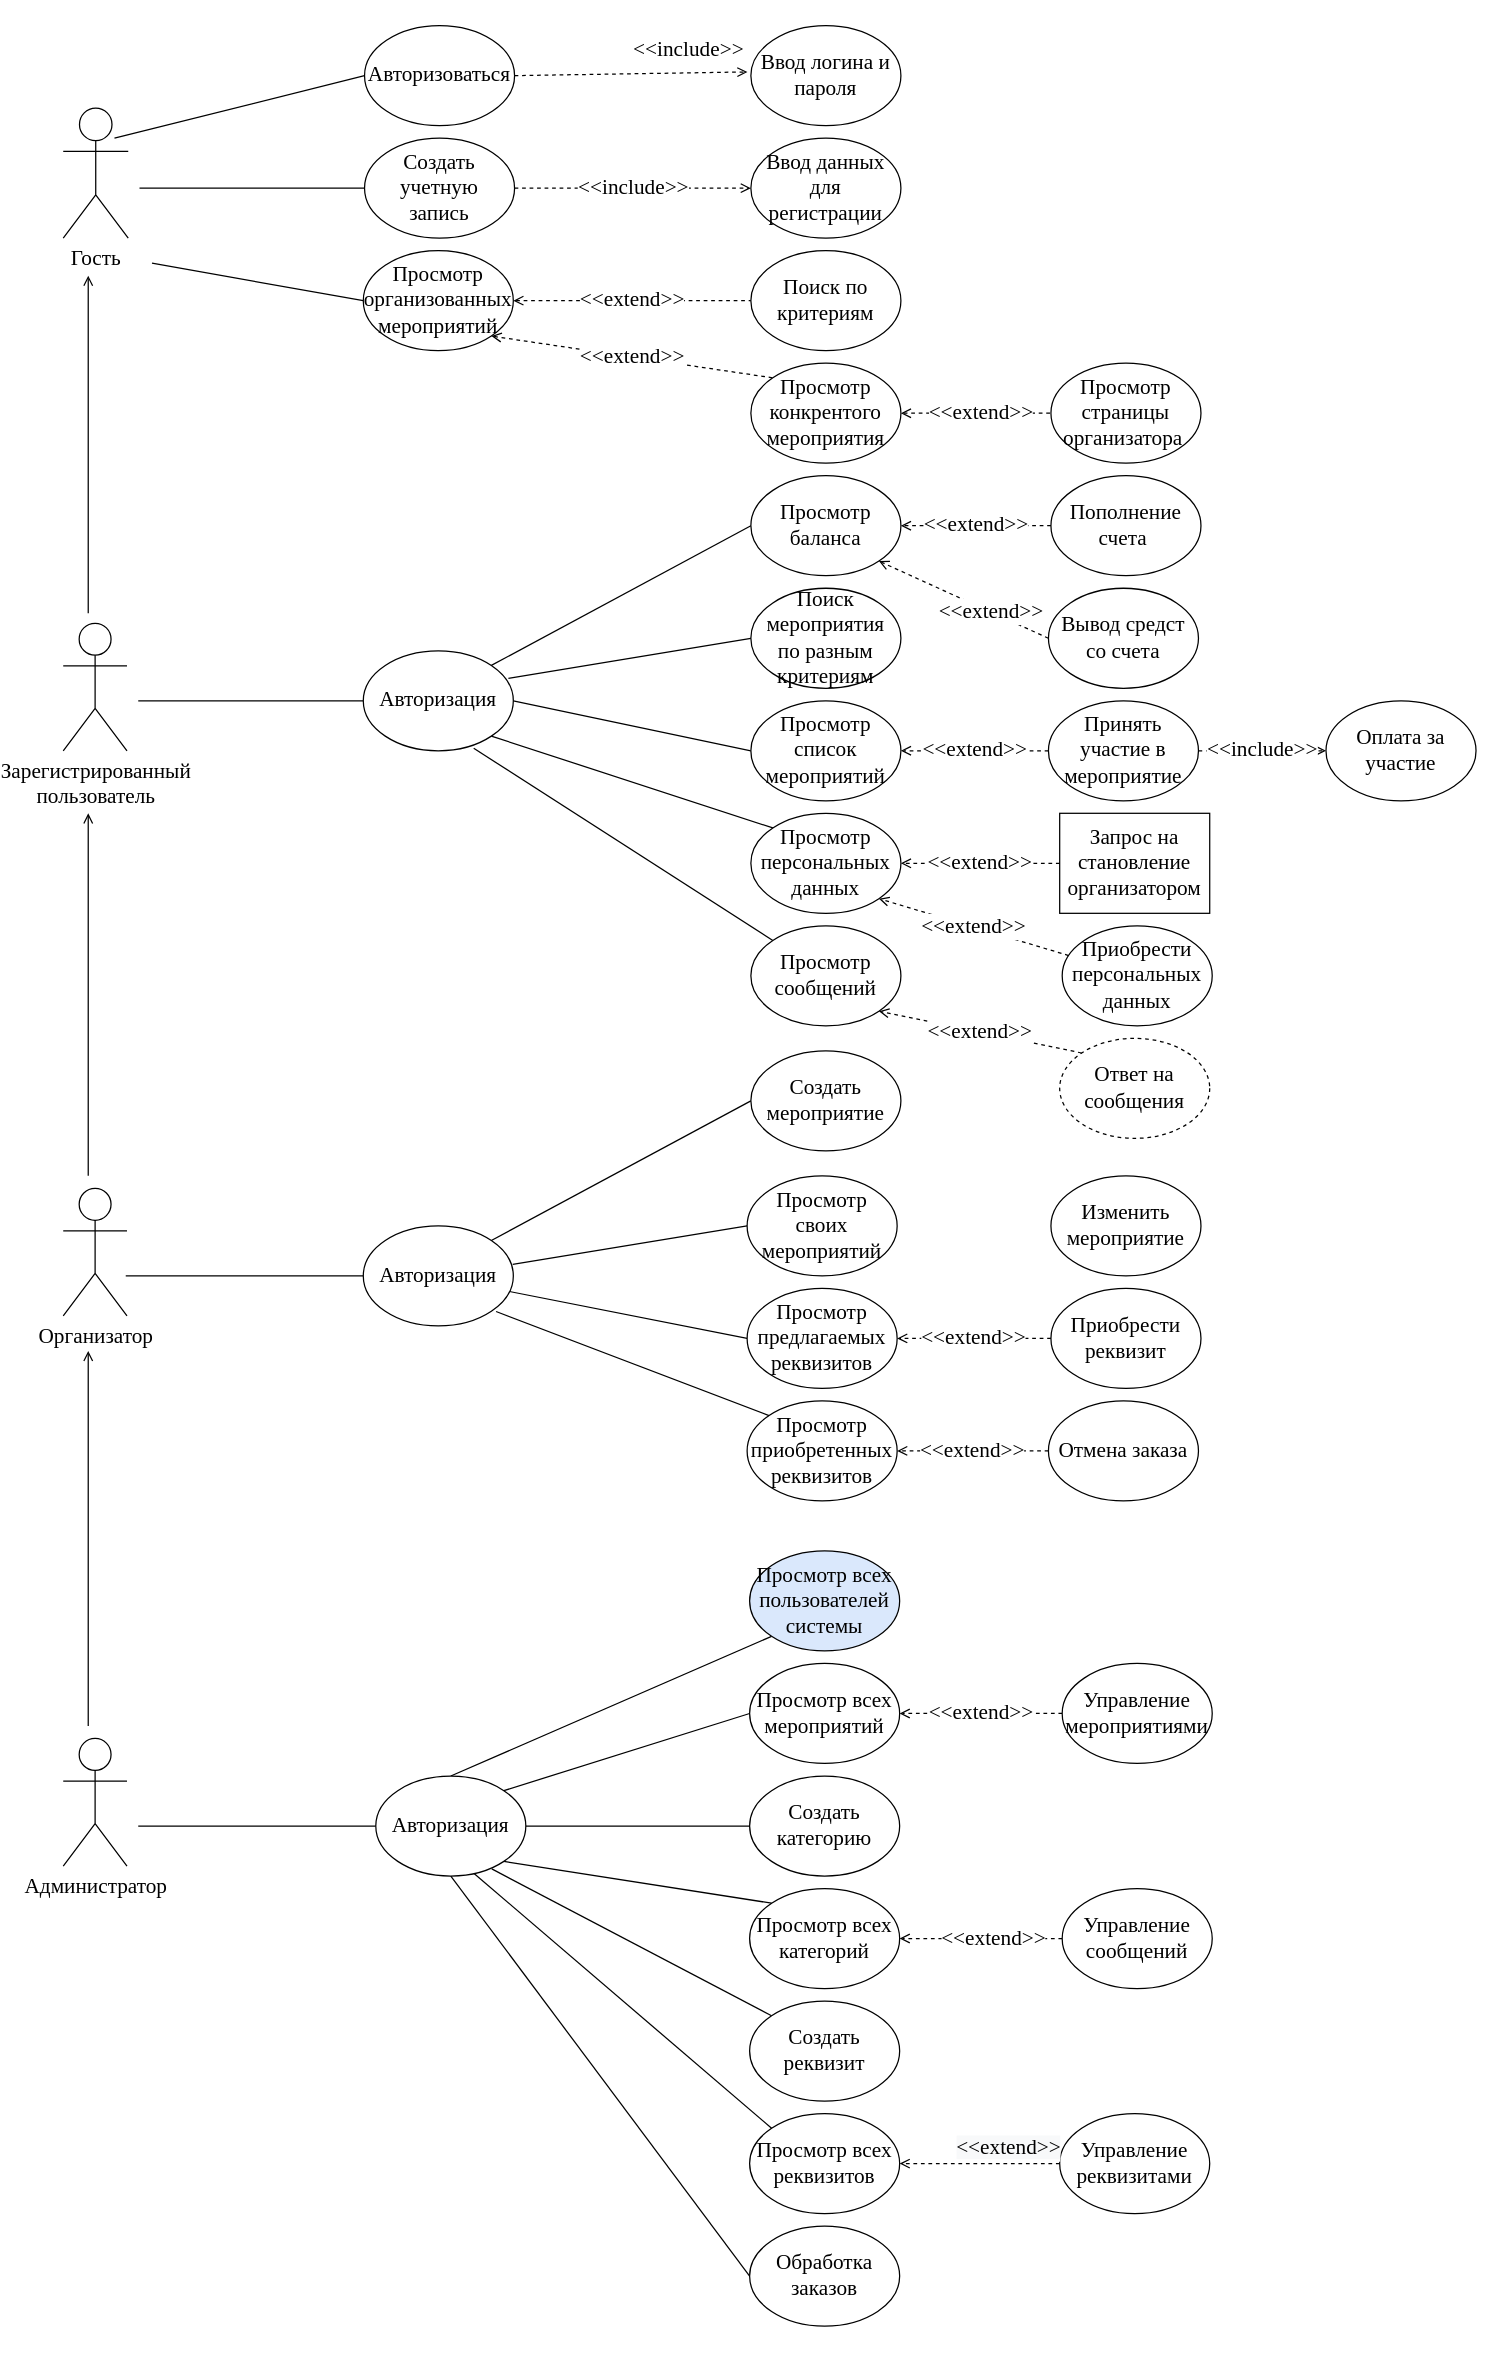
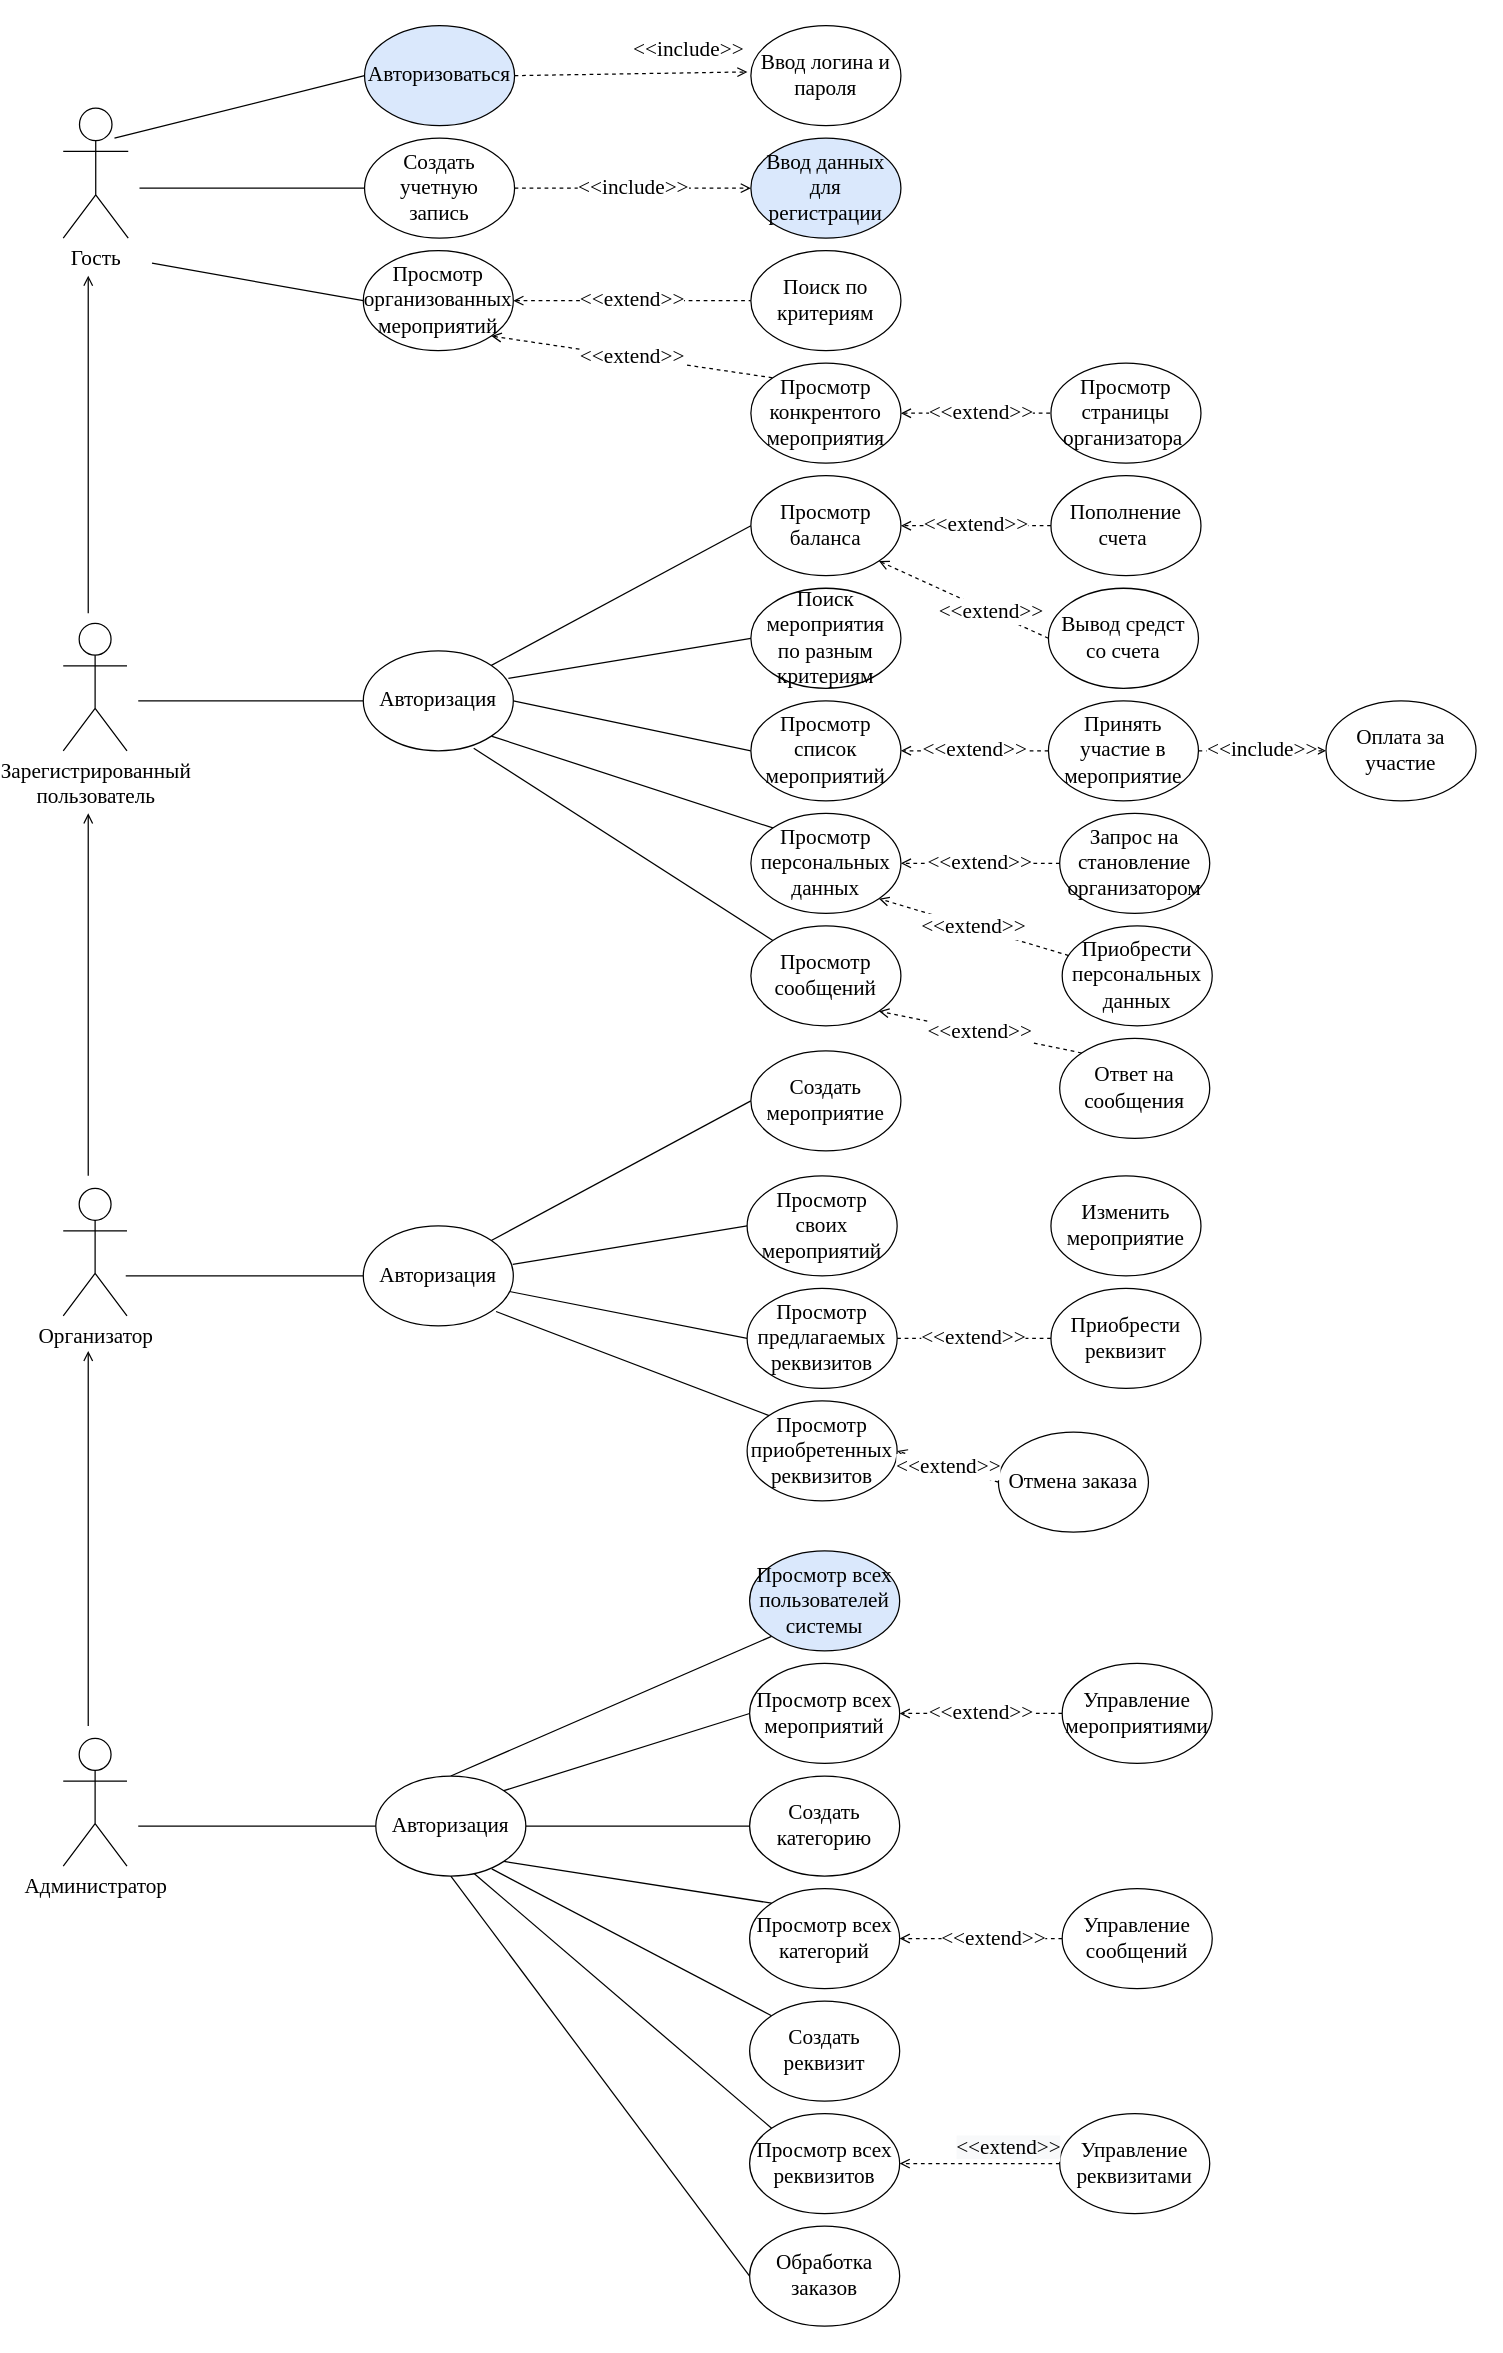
(439, 76) -> (439, 76)
(826, 188) -> (826, 188)
(1134, 863) -> (1134, 863)
(1134, 1088) -> (1134, 1088)
(903, 1338) -> (901, 1338)
(1123, 1451) -> (1073, 1482)
